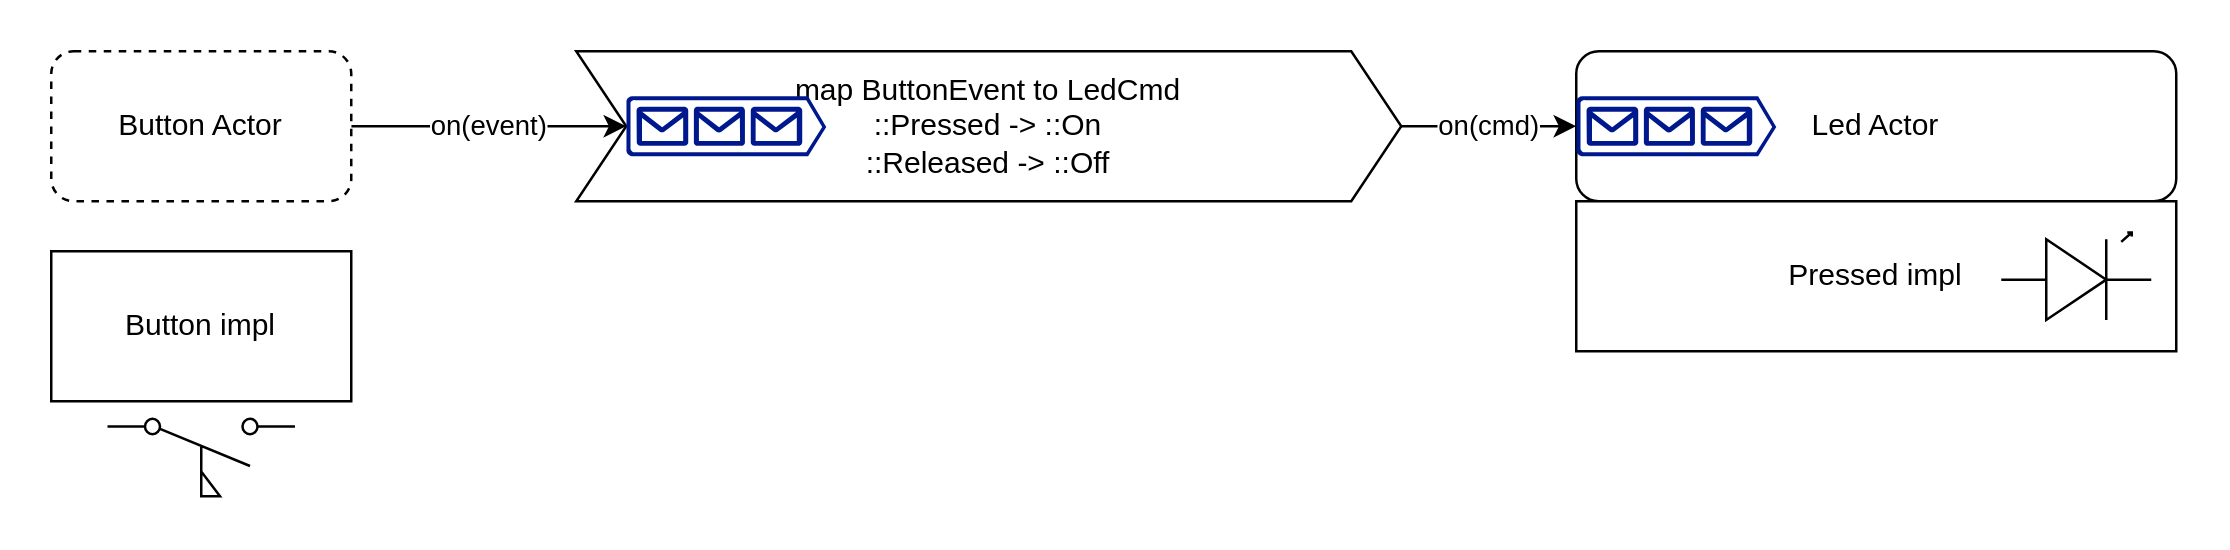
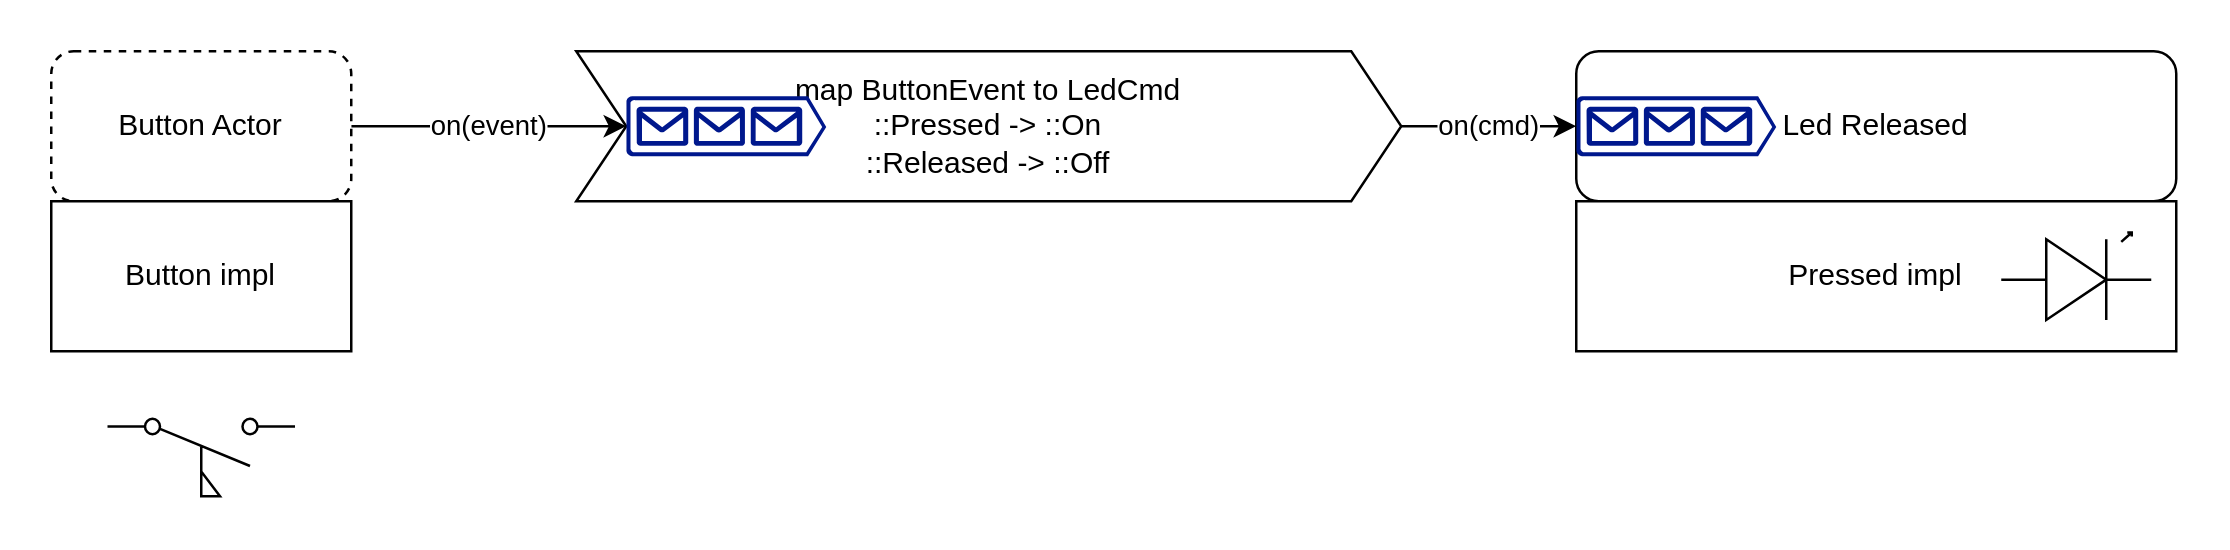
(1876, 126) -> (1876, 126)
(201, 326) -> (201, 276)
